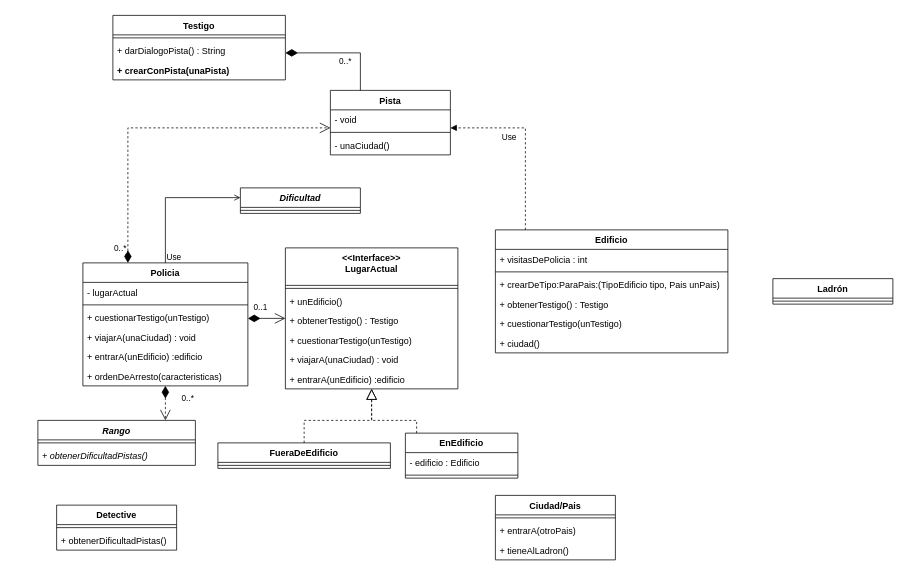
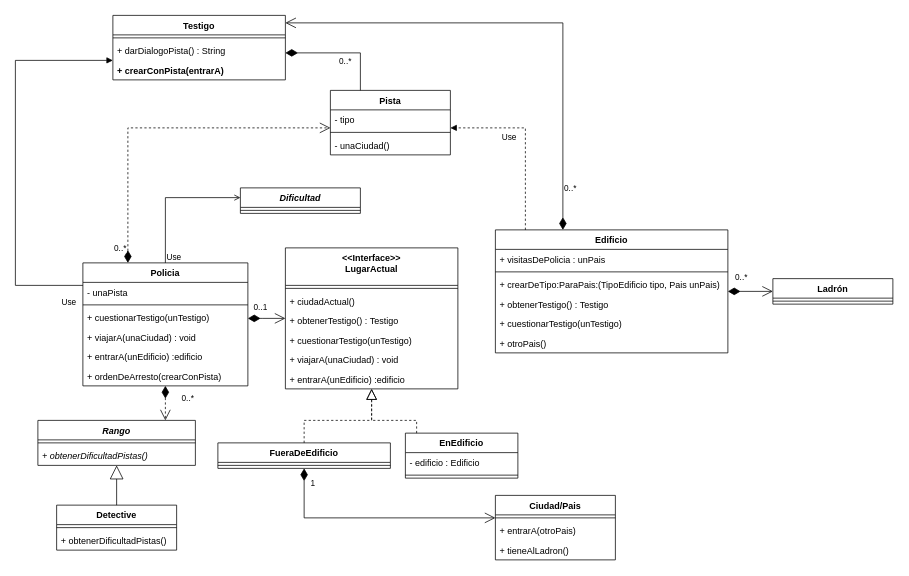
(176, 71) -> (175, 71)
(347, 120) -> (347, 120)
none -> (15, 159)
none -> (563, 188)
(548, 260) -> (556, 260)
none -> (755, 291)
(116, 293) -> (110, 293)
(320, 302) -> (326, 302)
(522, 344) -> (527, 344)
(167, 377) -> (163, 377)
none -> (117, 492)
none -> (490, 518)
